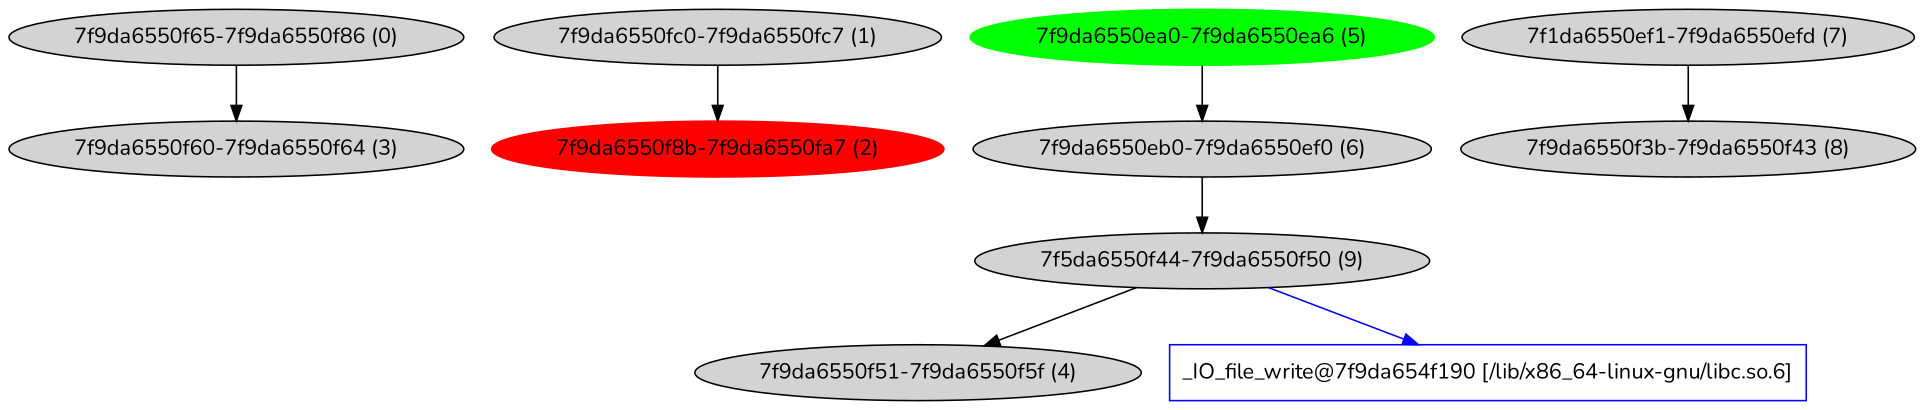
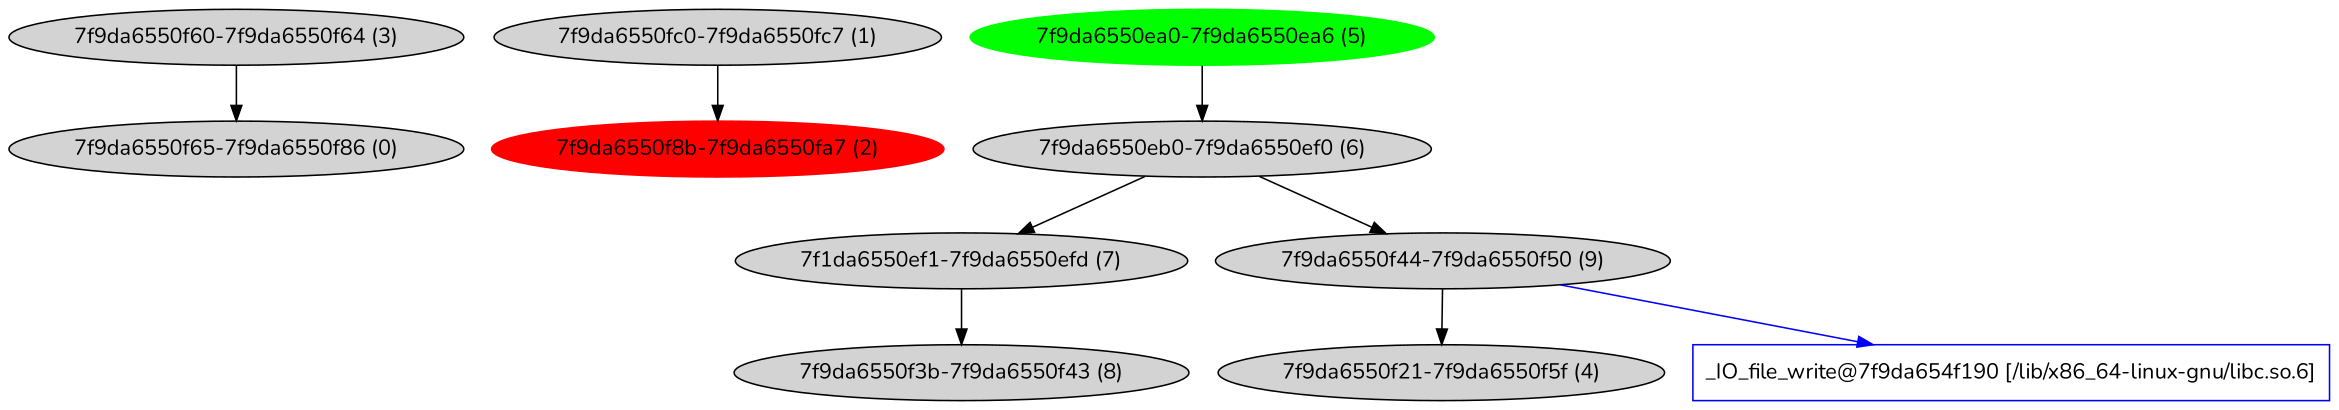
(236, 86) -> (236, 86)
none -> (1089, 202)
(1202, 261) -> (1443, 261)
(918, 373) -> (1441, 373)
